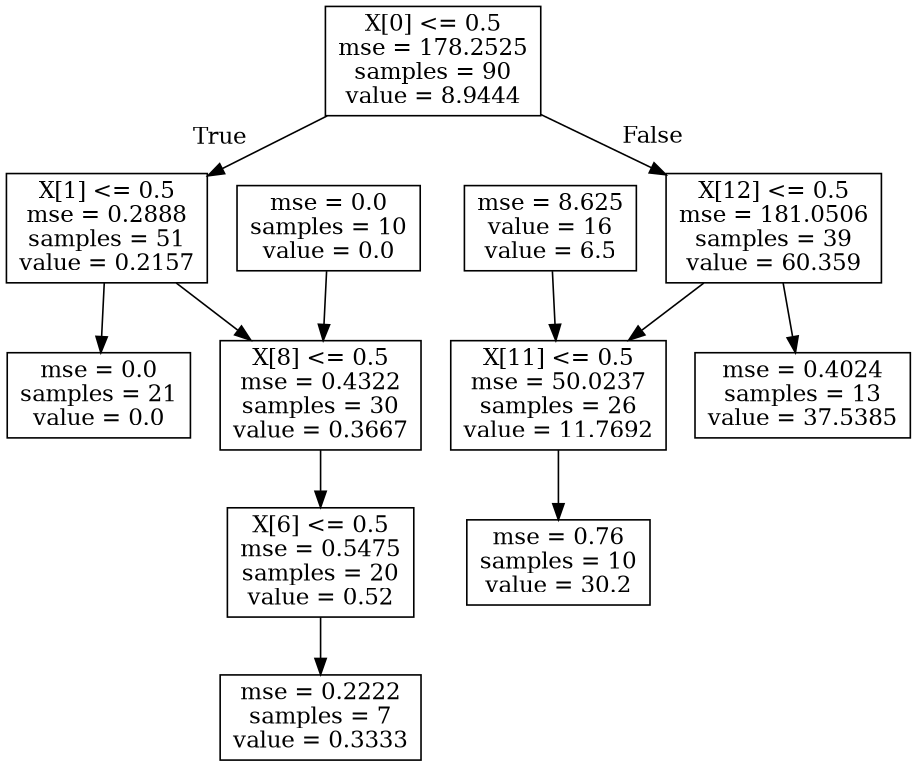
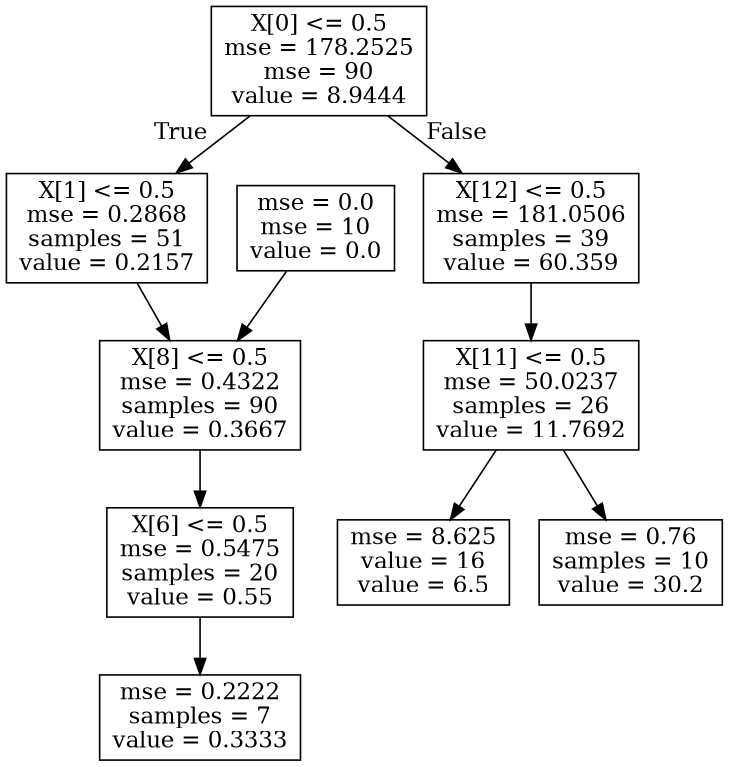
(433, 61) -> (319, 61)
(107, 228) -> (107, 228)
(329, 228) -> (316, 228)
(554, 298) -> (478, 478)
(99, 395) -> none
(321, 395) -> (200, 395)
(803, 395) -> none
(321, 562) -> (200, 562)
